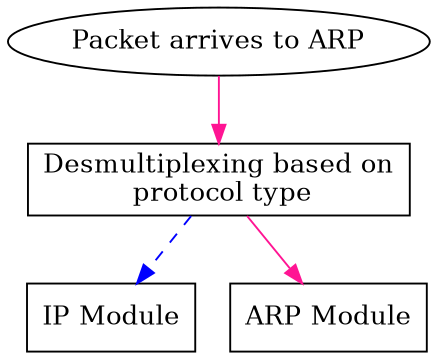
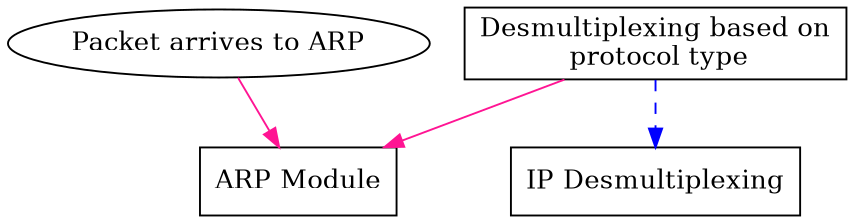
(219, 100) -> (254, 104)
(111, 318) -> (656, 181)
